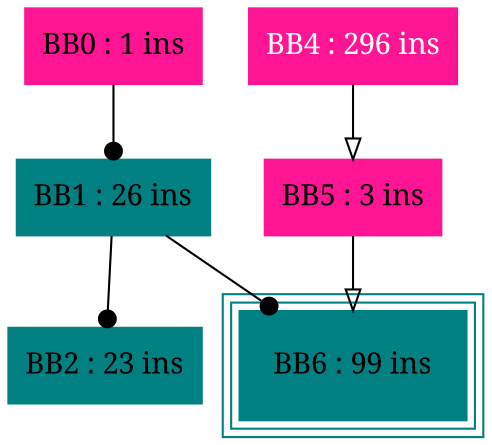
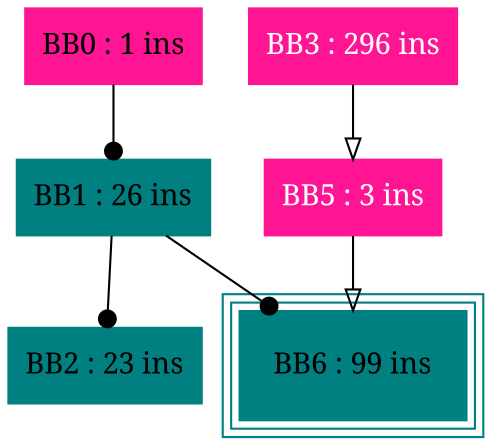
(353, 46) -> (353, 46)
(353, 198) -> (353, 198)
